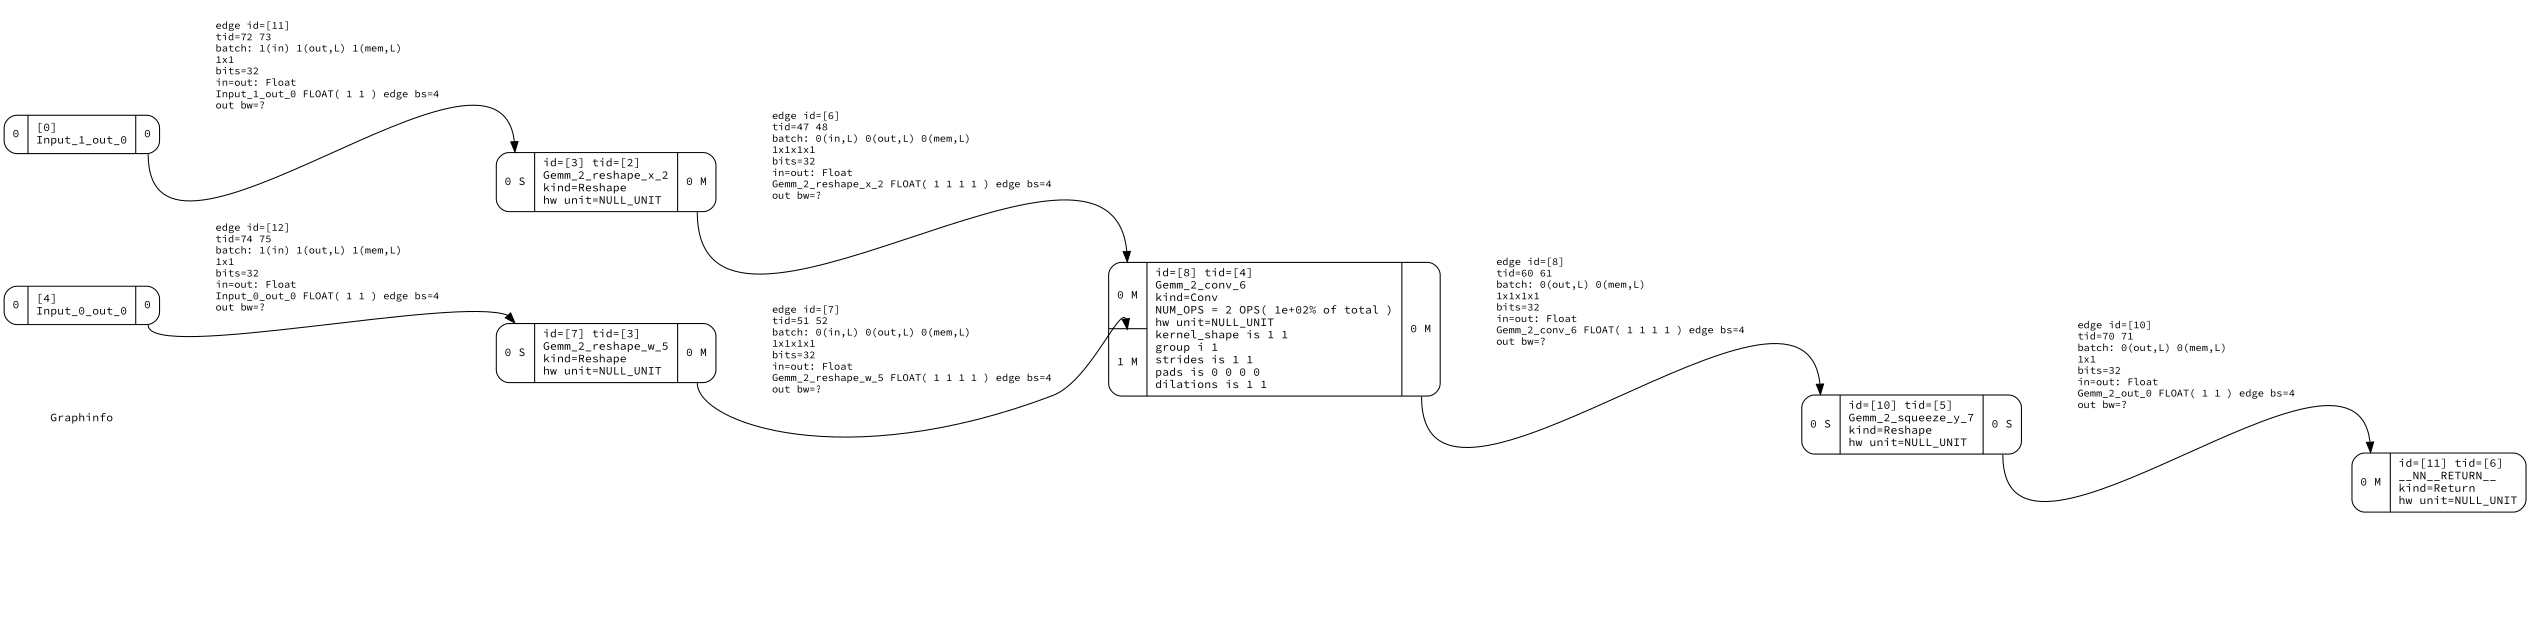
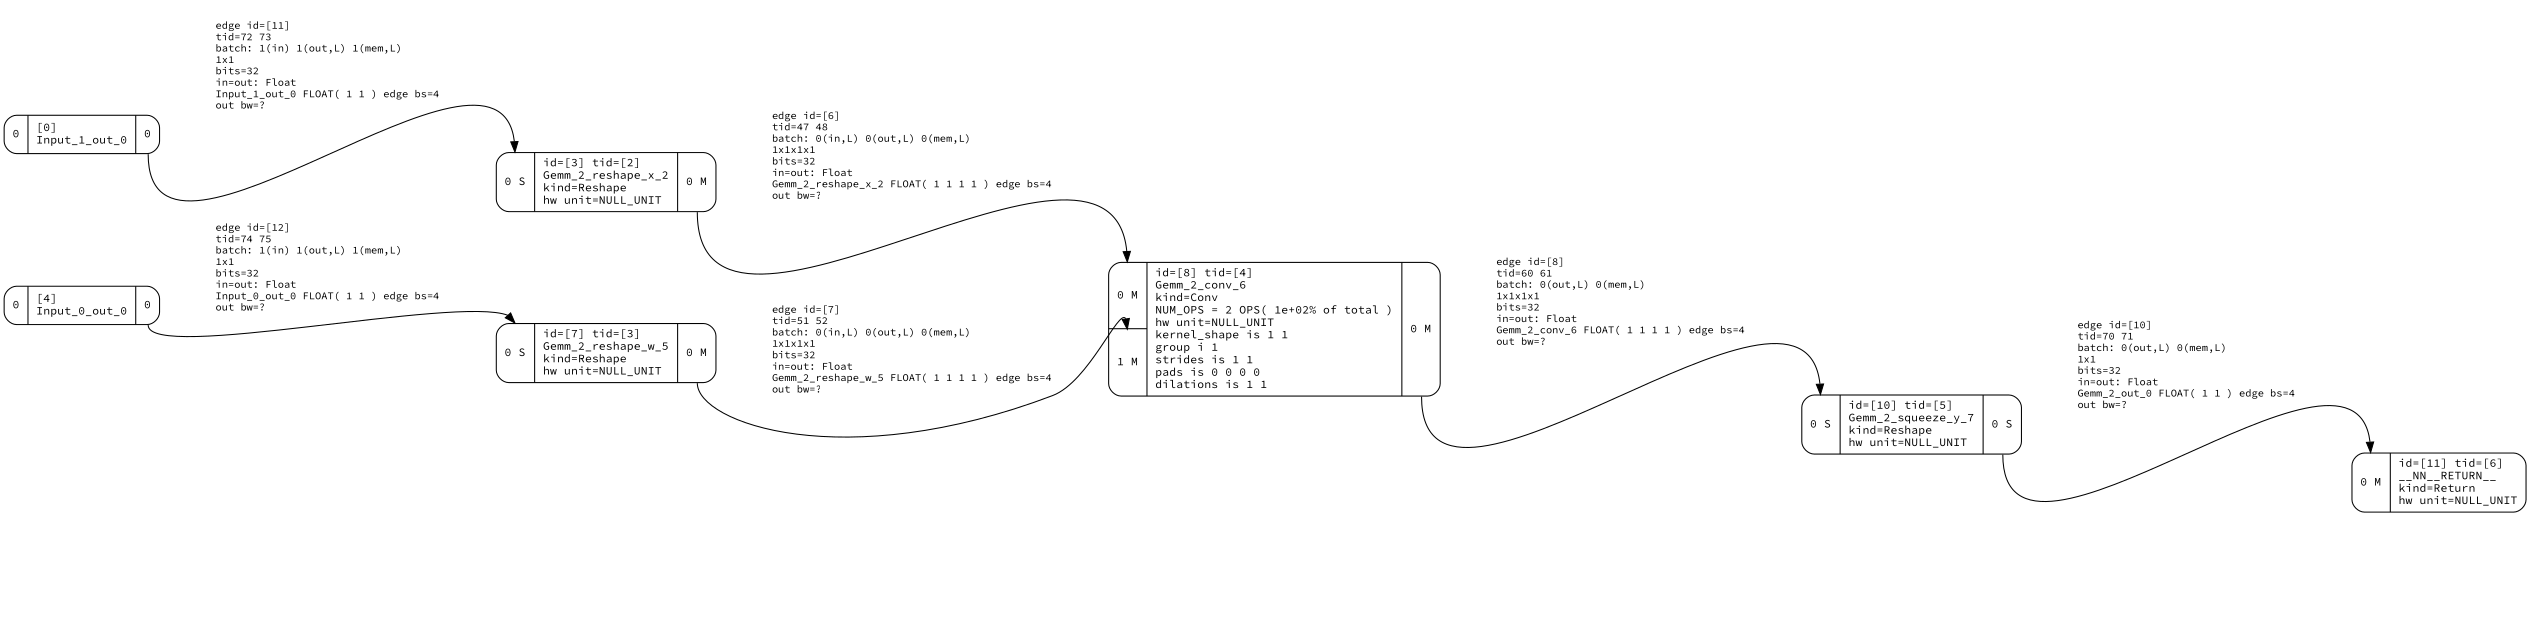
(82, 418) -> none
